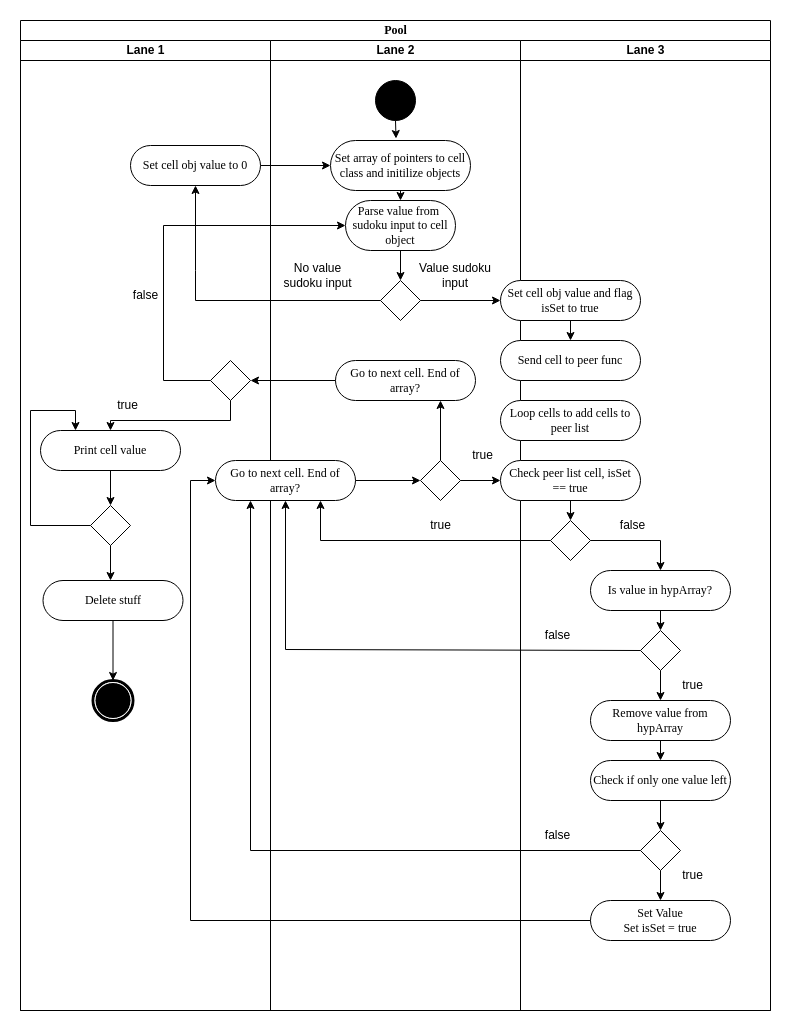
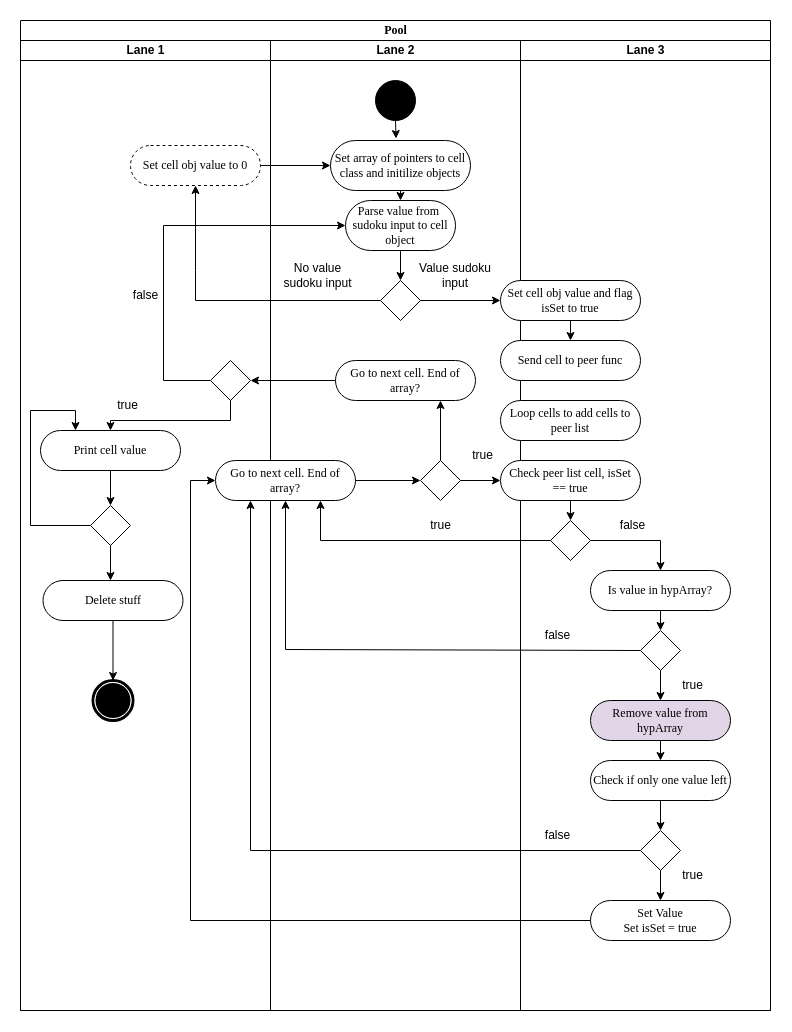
(196, 166) -> (196, 166)
(661, 721) -> (661, 721)
